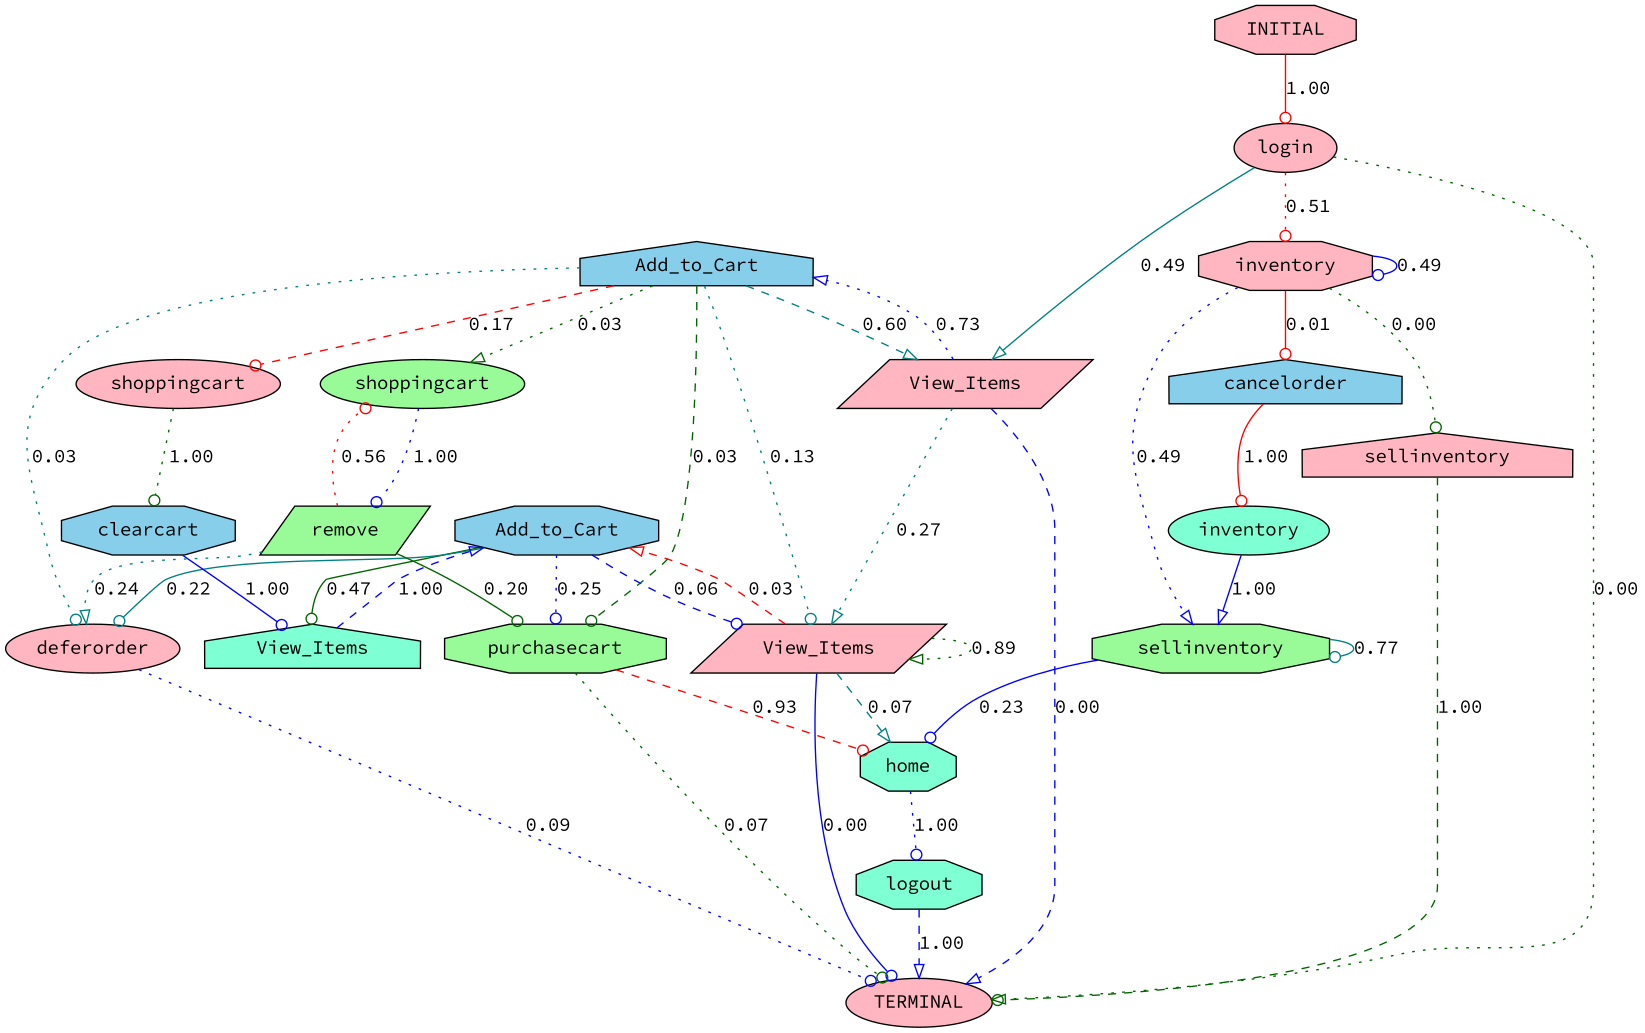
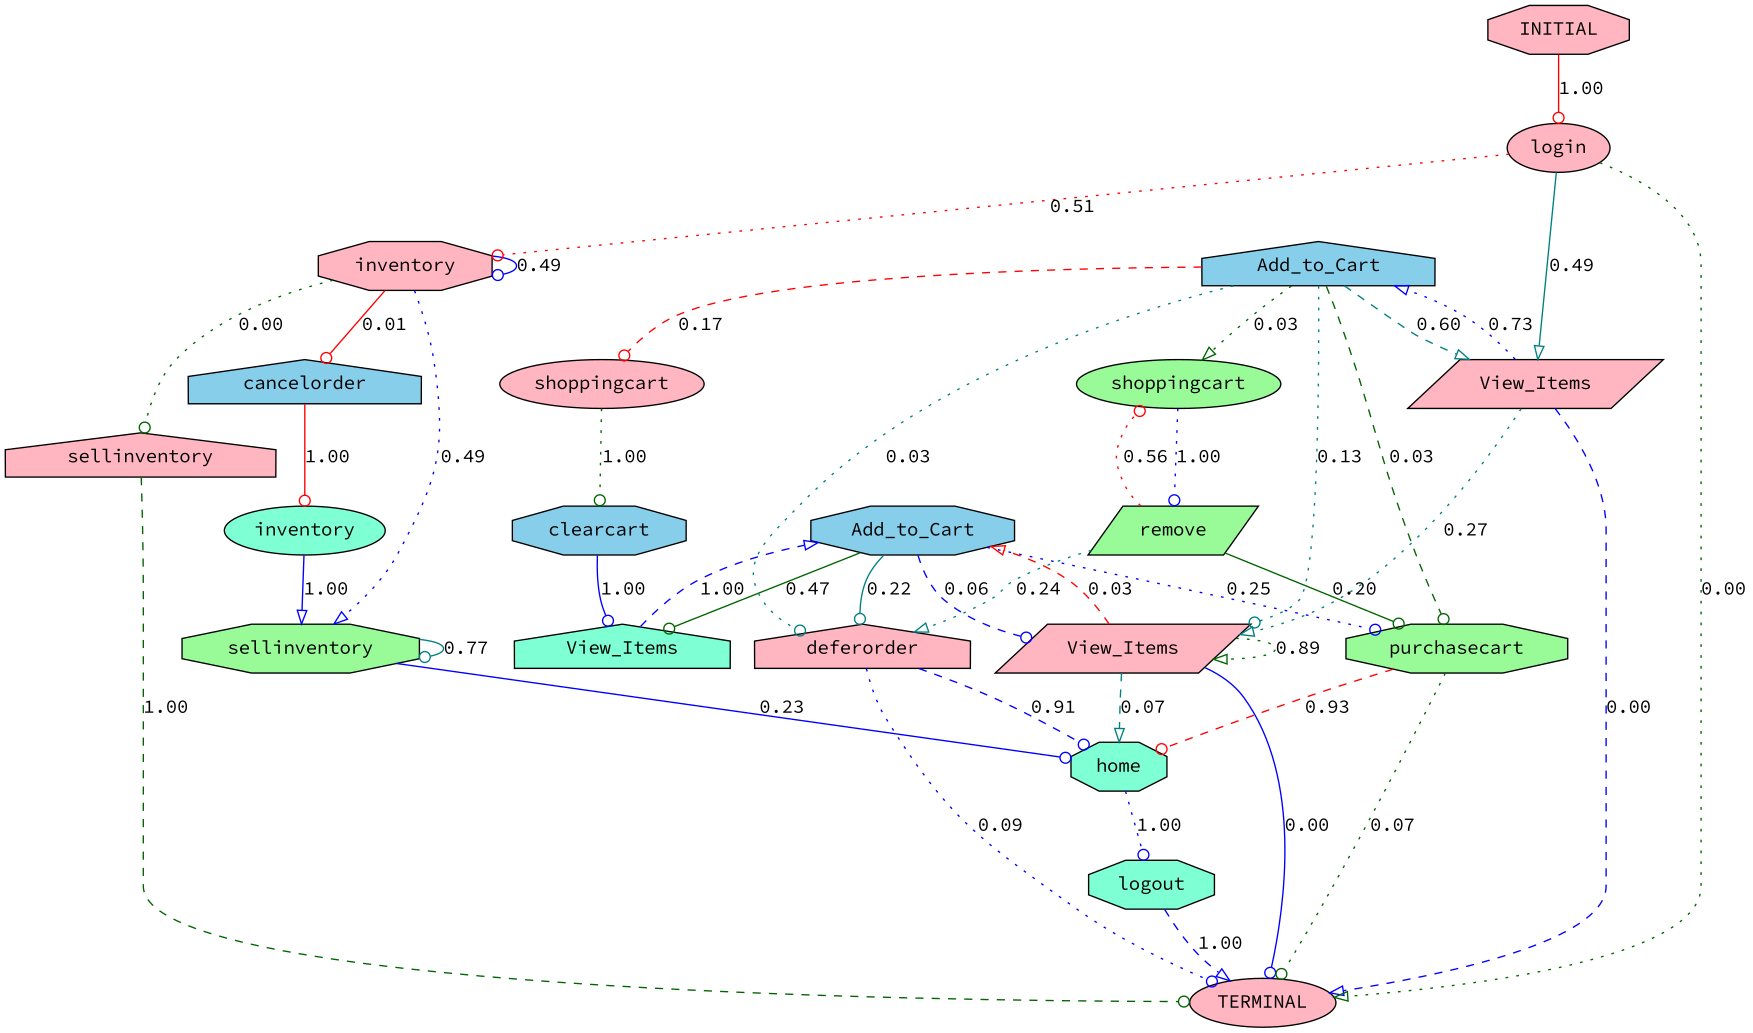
(93, 649) -> (863, 649)
none -> (1001, 701)
